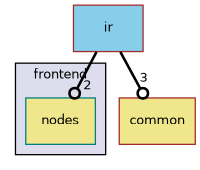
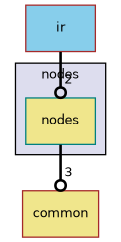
(130, 70) -> (61, 163)
(61, 75) -> (61, 75)
